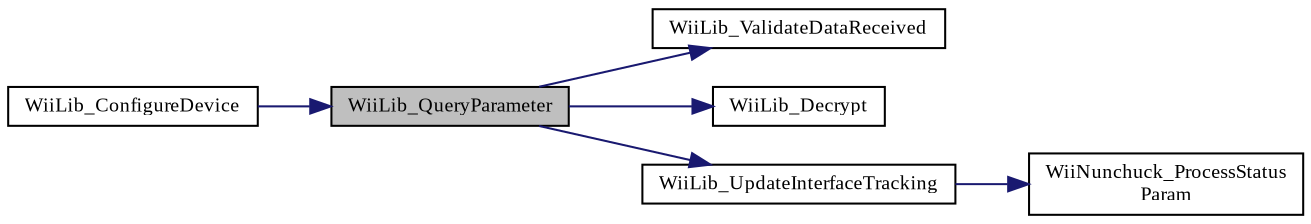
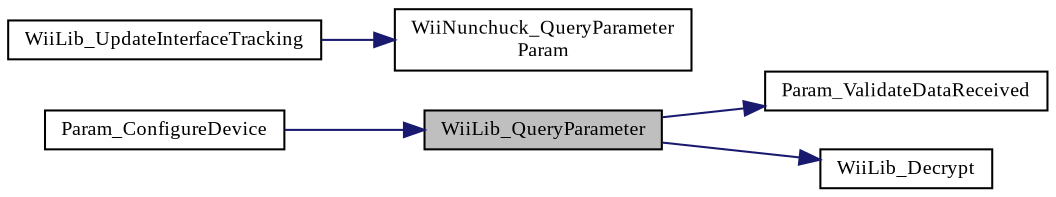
(799, 29) -> (906, 91)
(133, 106) -> (165, 130)
(615, 143) -> none
(1166, 184) -> (543, 40)
